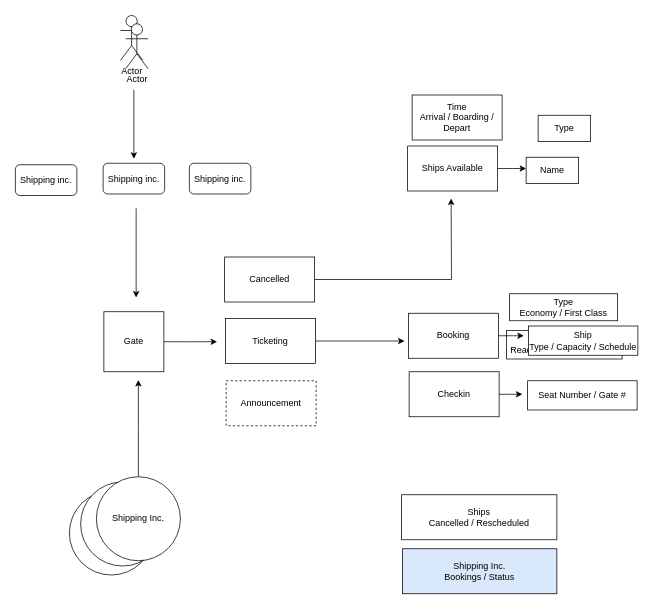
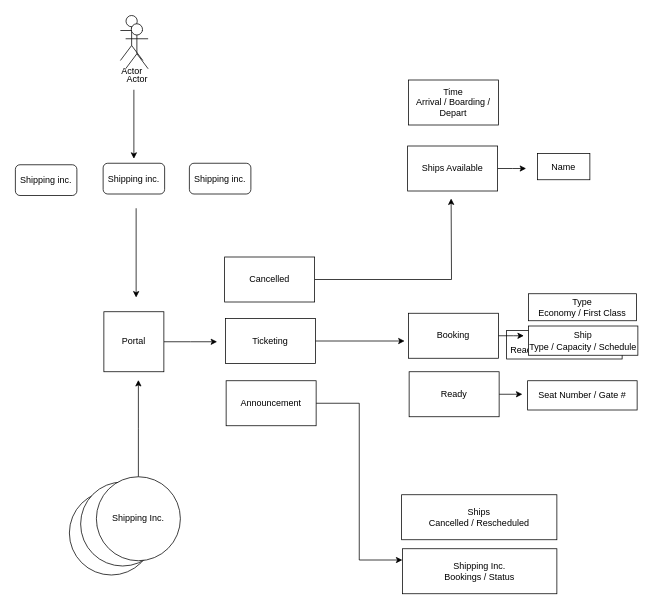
(457, 117) -> (453, 102)
(564, 128) -> none
(552, 170) -> (564, 167)
(564, 307) -> (582, 307)
(134, 342) -> (134, 342)
(454, 394) -> (454, 394)
(271, 403) -> (271, 403)
none -> (359, 460)
(480, 571) -> (480, 571)
